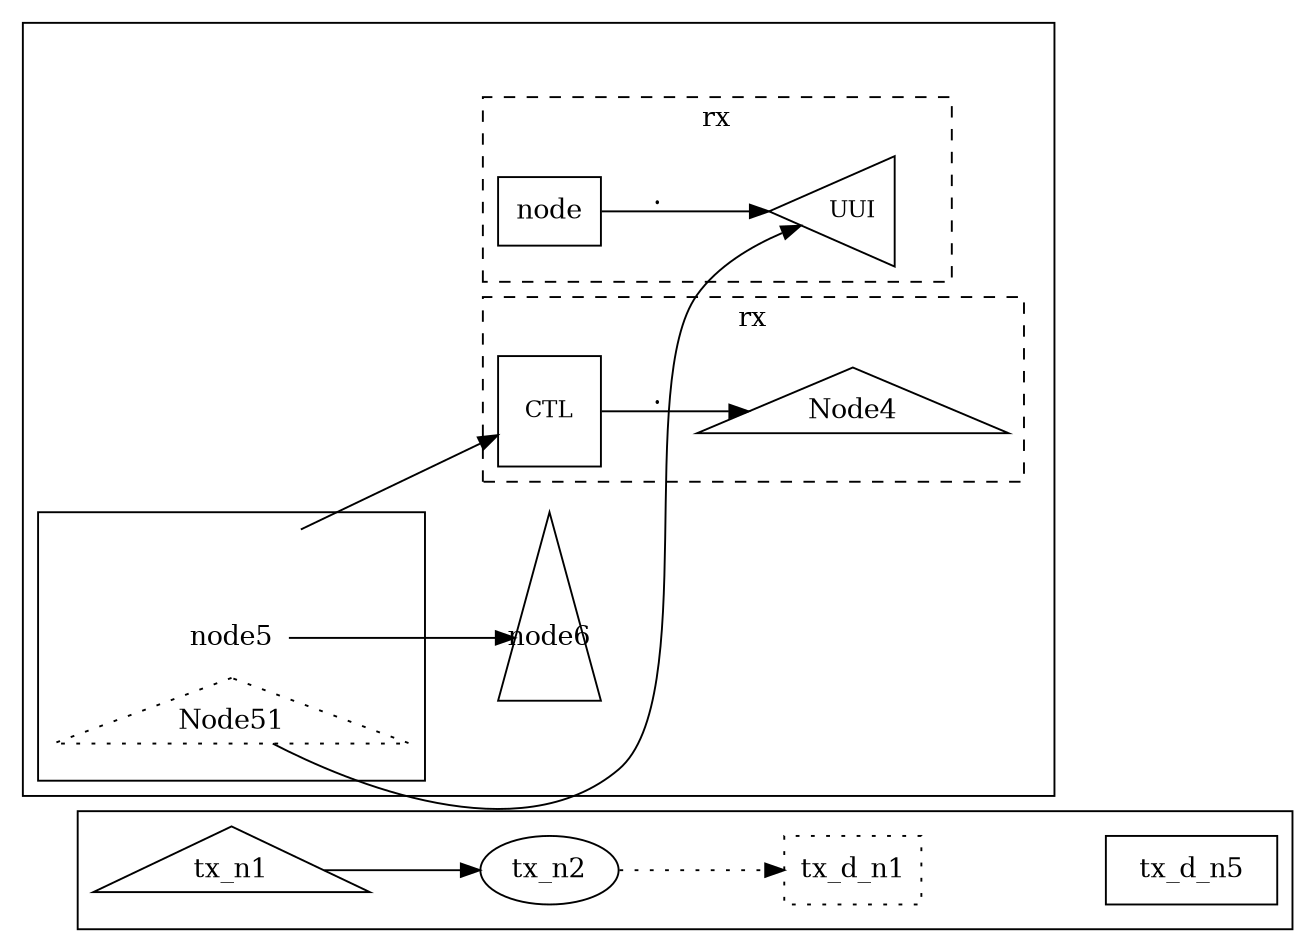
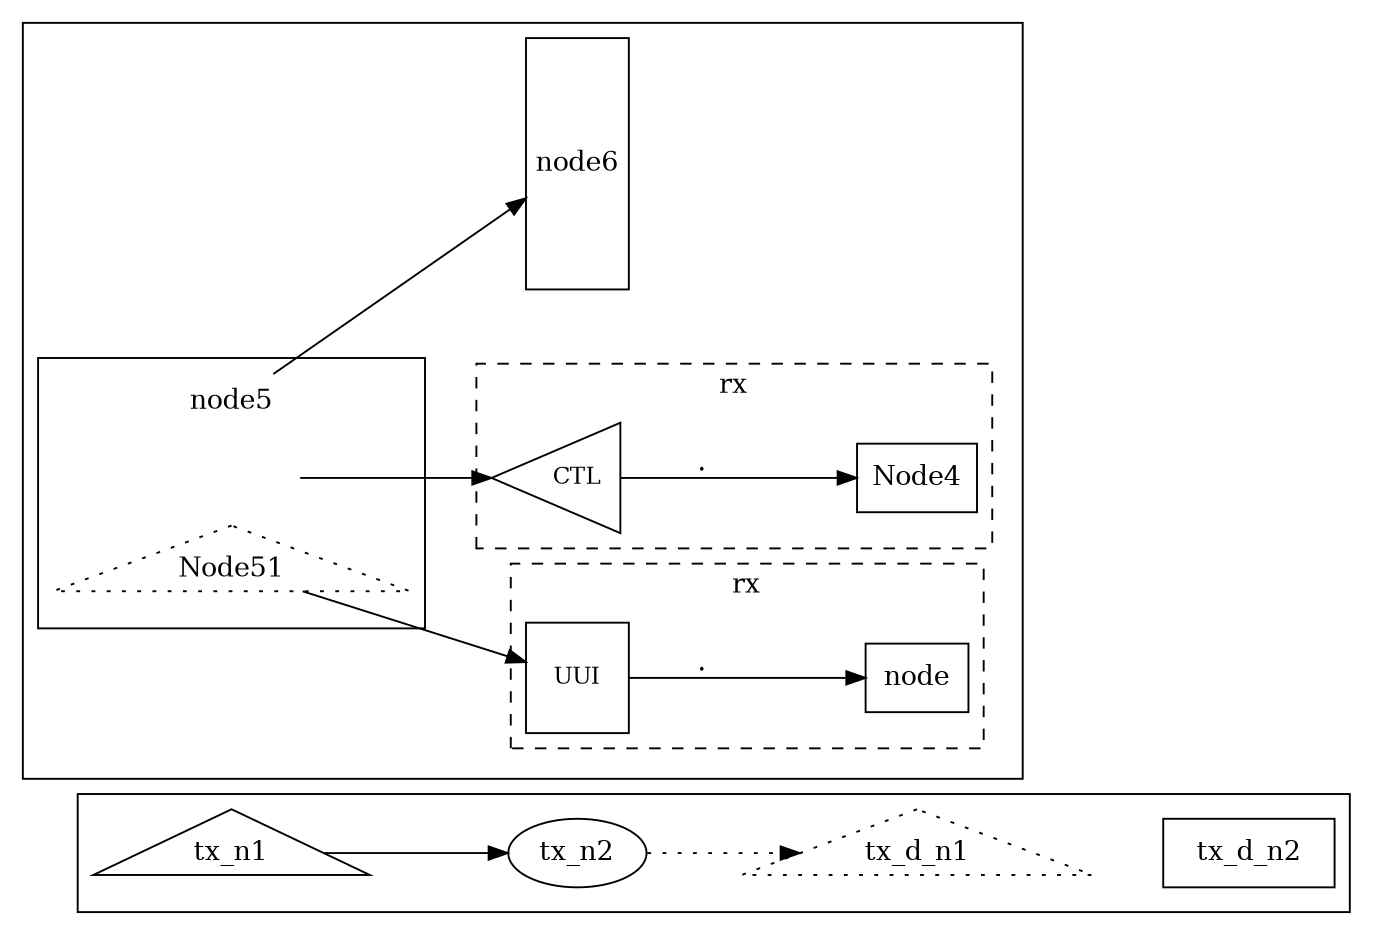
(676, 211) -> (737, 678)
(853, 211) -> (577, 678)
(550, 411) -> (577, 478)
(853, 411) -> (917, 478)
(550, 638) -> (577, 164)
(853, 870) -> (917, 853)
(1192, 870) -> (1249, 853)
